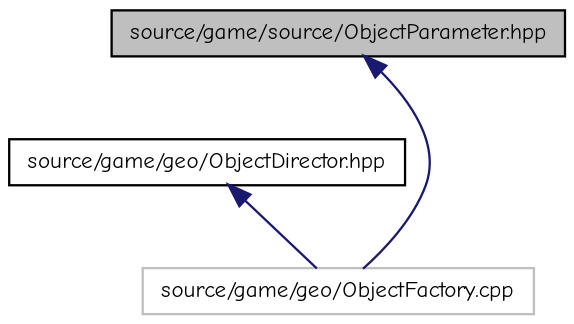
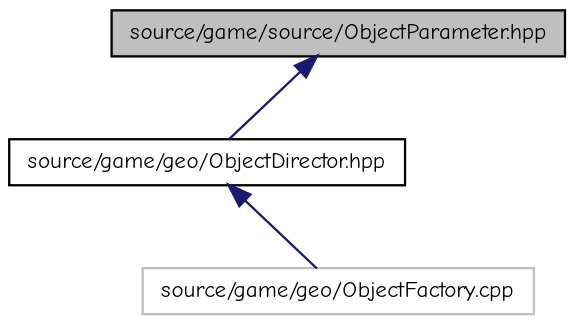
(428, 174) -> (264, 106)
